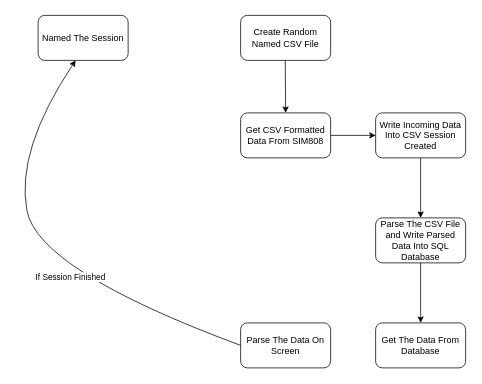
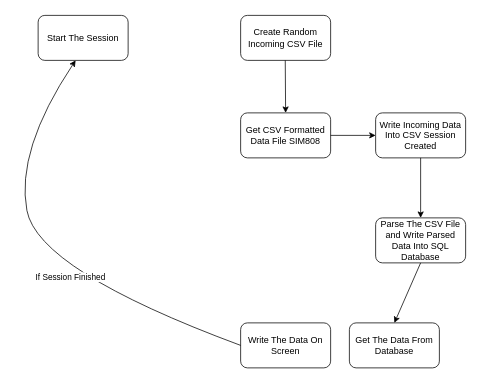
(83, 38) -> (83, 38)
(285, 38) -> (285, 38)
(285, 135) -> (285, 135)
(285, 345) -> (285, 345)
(420, 345) -> (394, 345)
